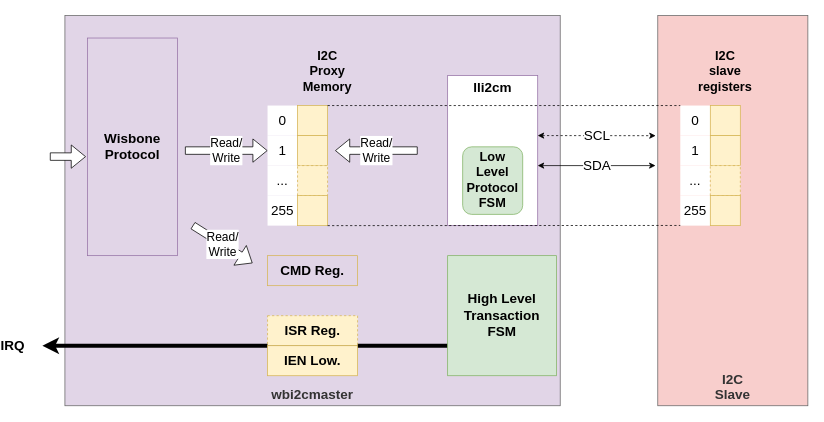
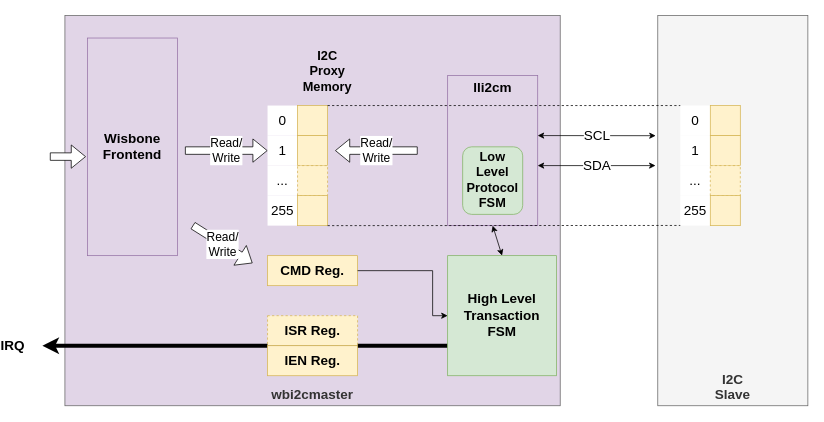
(725, 72) -> none
(492, 89) -> (492, 89)
(563, 135) -> (563, 135)
(132, 147) -> (132, 147)
none -> (497, 241)
(312, 270) -> (312, 270)
none -> (422, 270)
(312, 360) -> (312, 360)
(732, 387) -> (732, 387)
